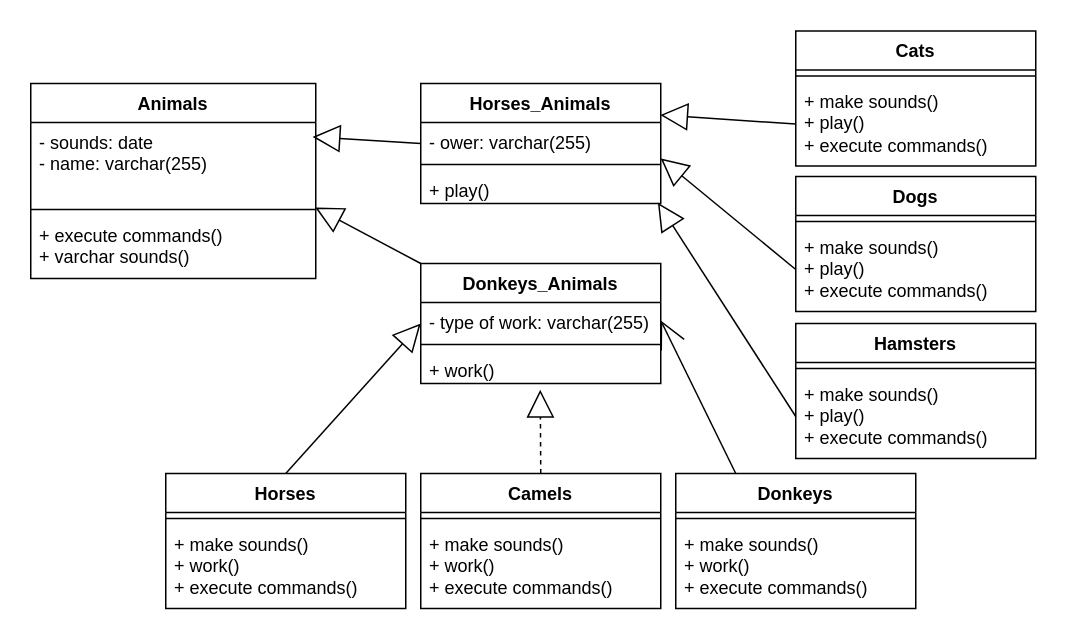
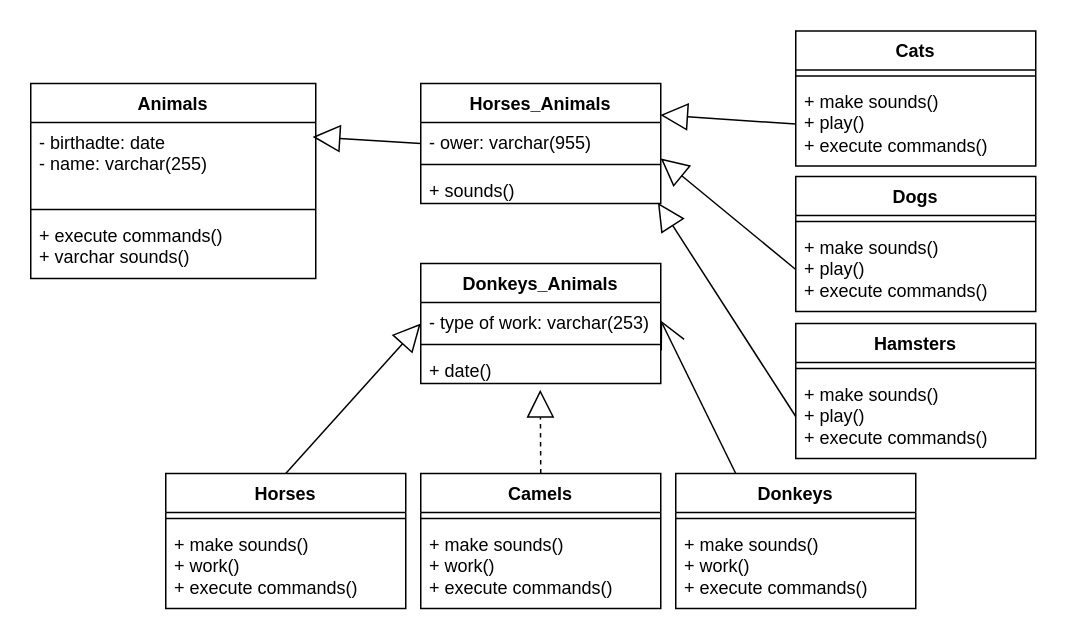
(524, 144) -> (524, 144)
(134, 154) -> (134, 154)
(465, 192) -> (478, 192)
(380, 242) -> none
(542, 334) -> (542, 334)
(468, 372) -> (468, 372)
